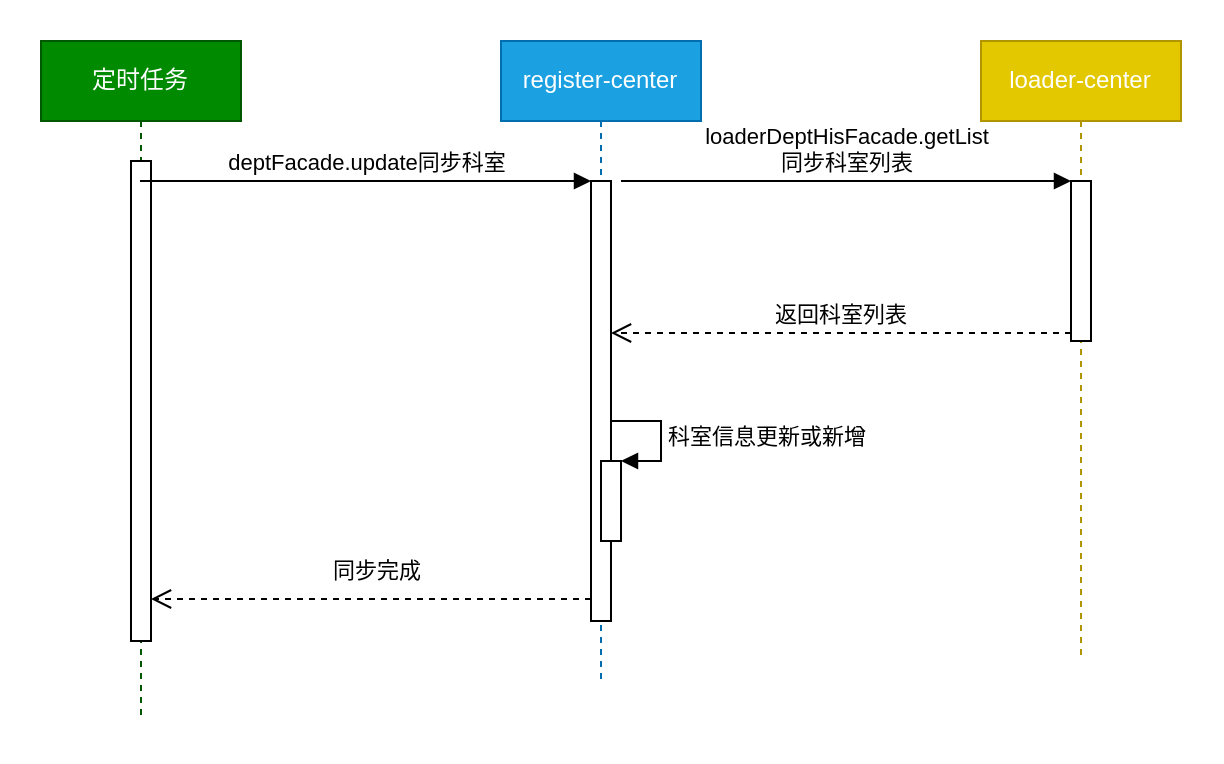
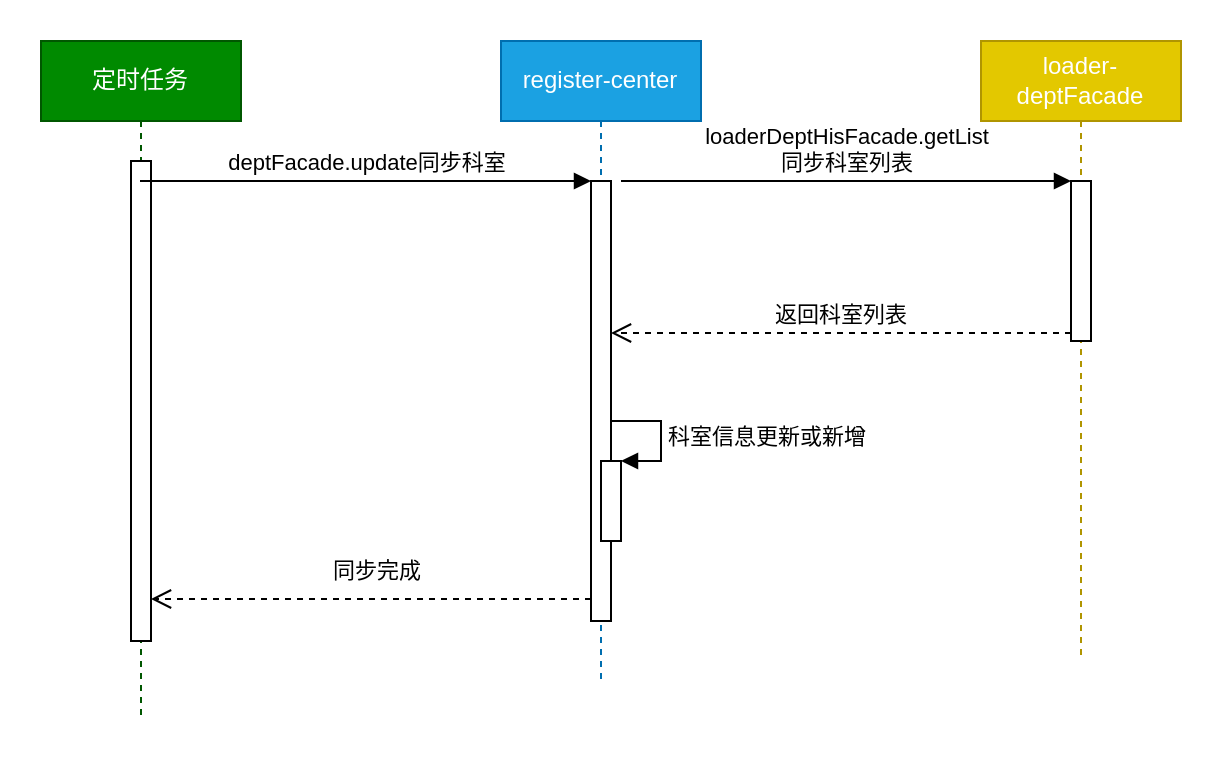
(1081, 81) -> (1081, 81)
